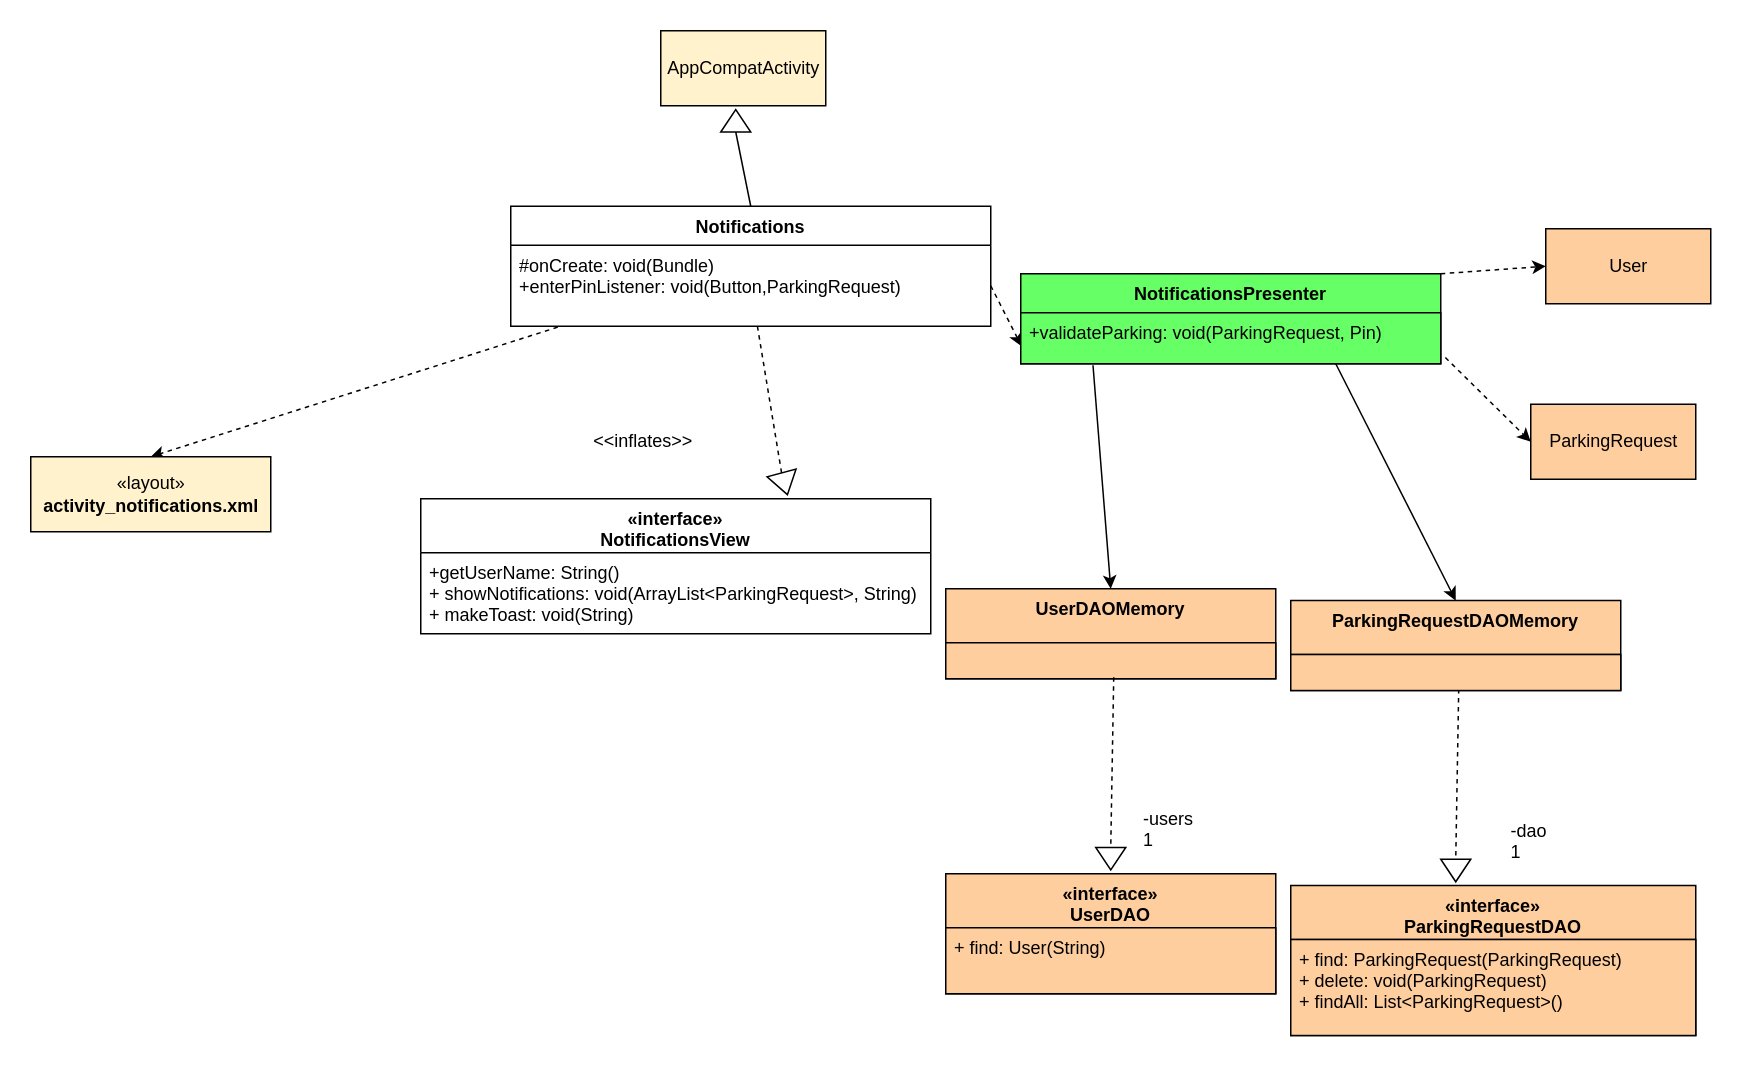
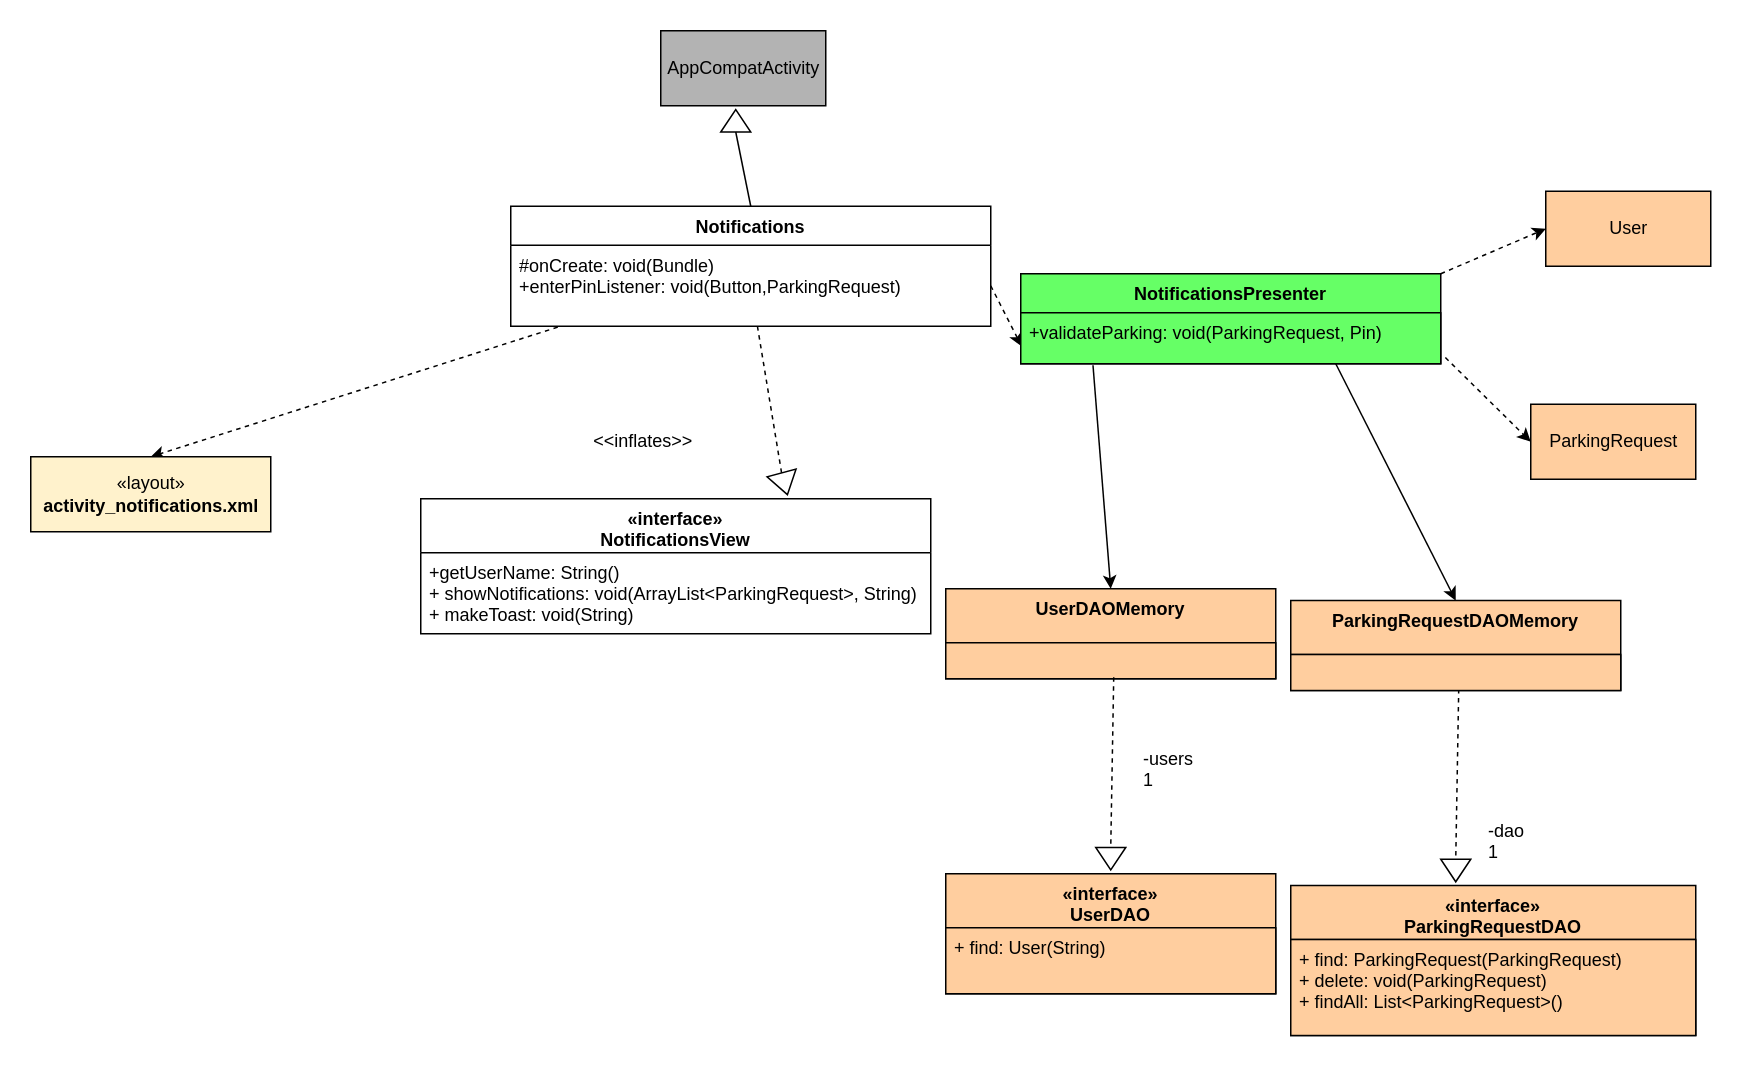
(743, 68) -> (743, 68)
(1628, 266) -> (1628, 229)
(1178, 821) -> (1178, 761)
(1546, 833) -> (1523, 833)
